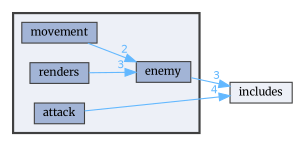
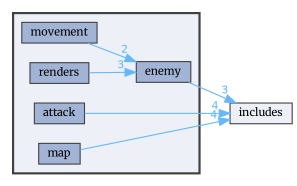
none -> (59, 154)
